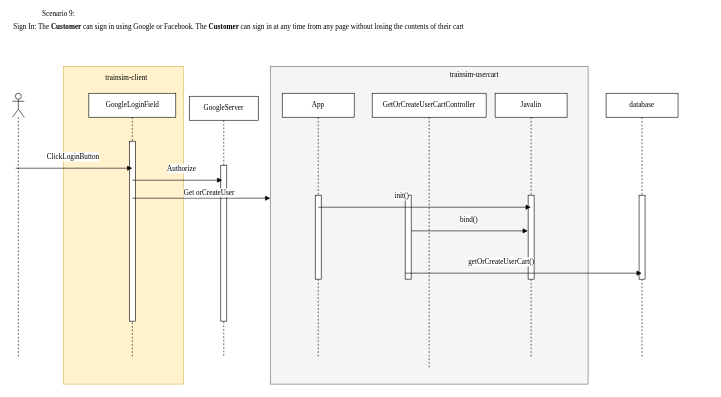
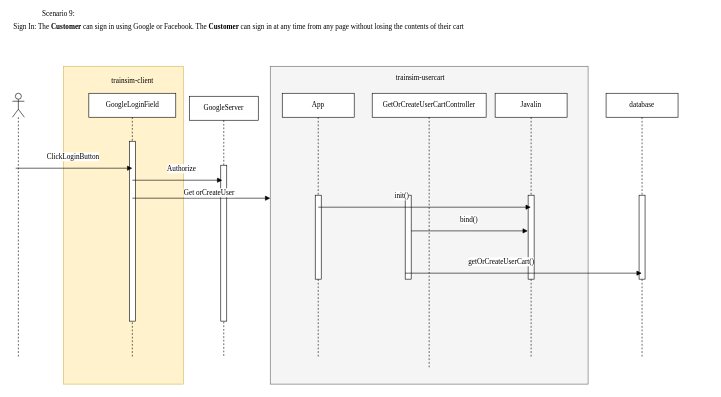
(474, 75) -> (420, 78)
(126, 78) -> (132, 81)
